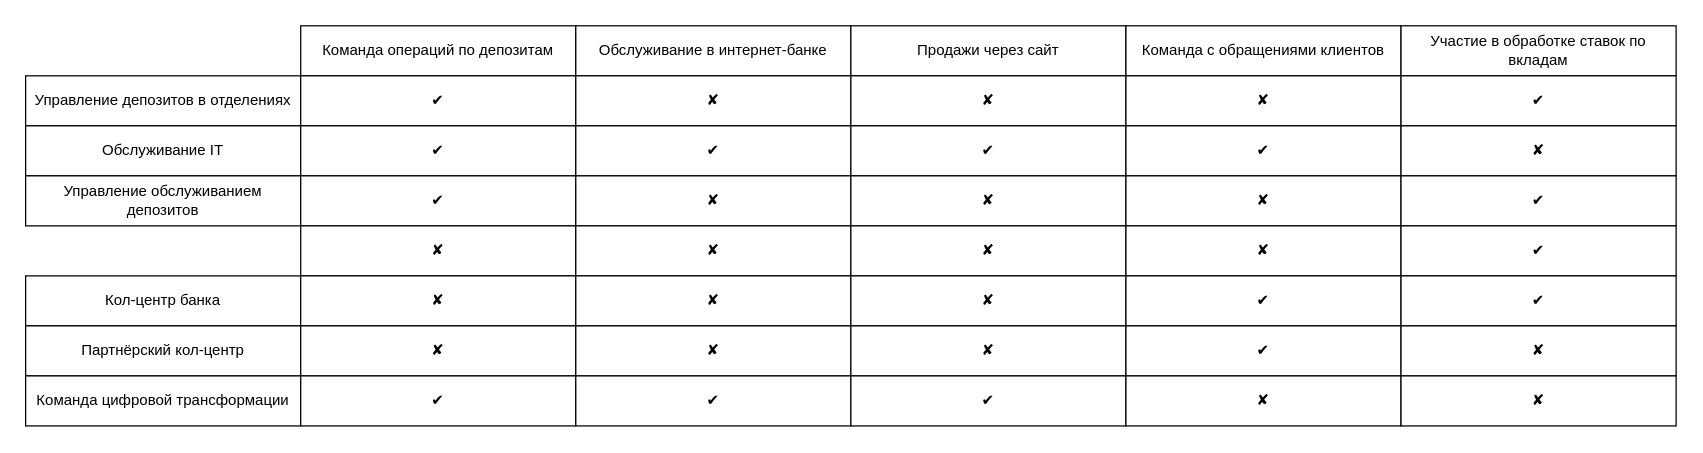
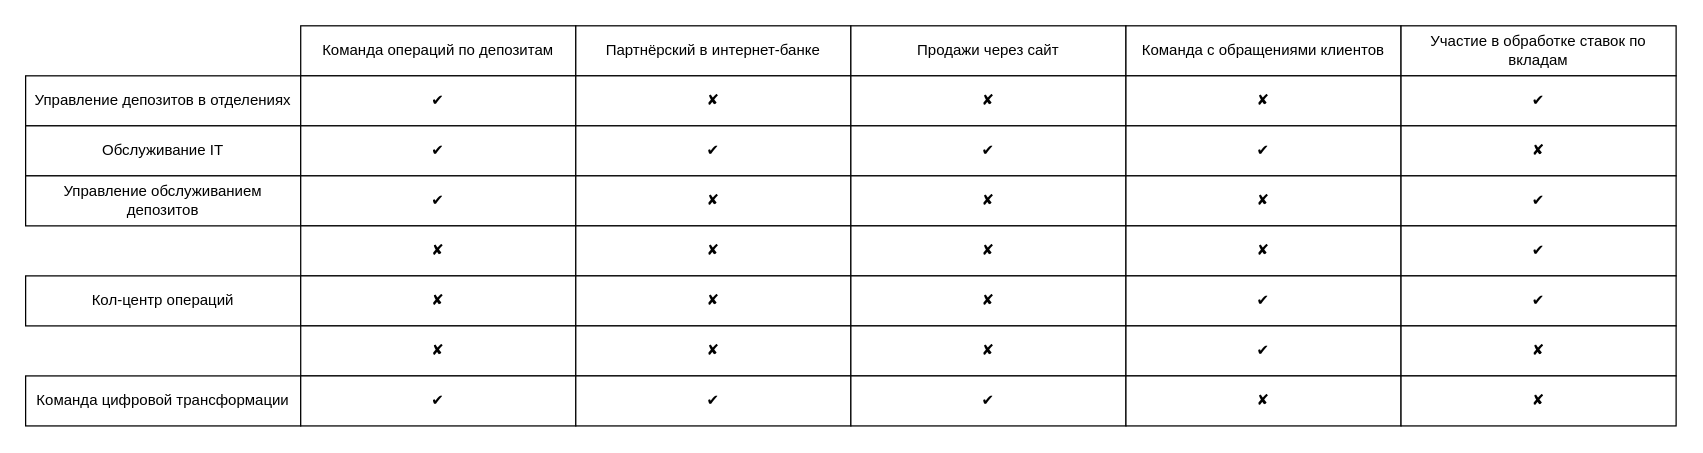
(713, 51) -> (713, 51)
(163, 301) -> (163, 301)
(163, 351) -> none
